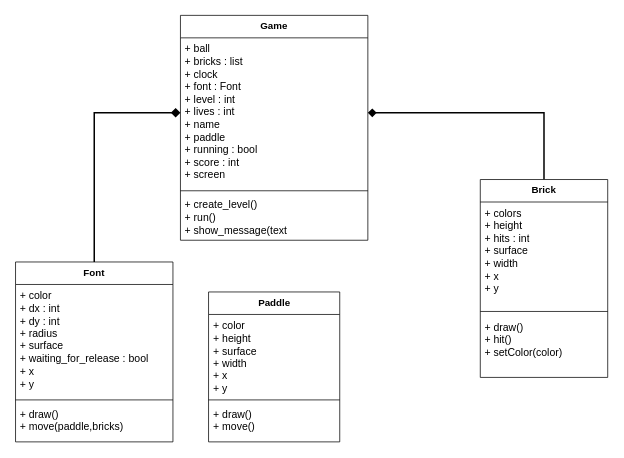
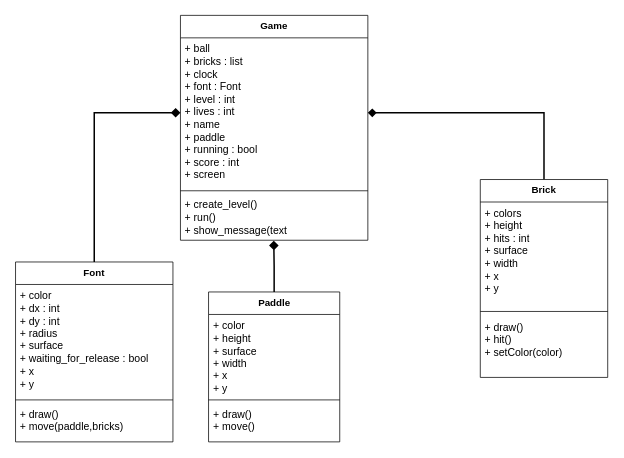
none -> (274, 271)
